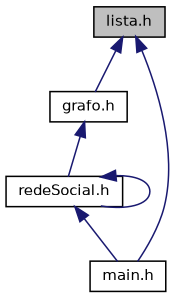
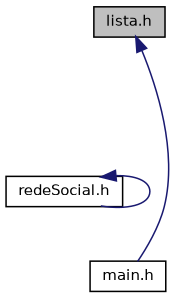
(89, 107) -> none
(101, 240) -> none
